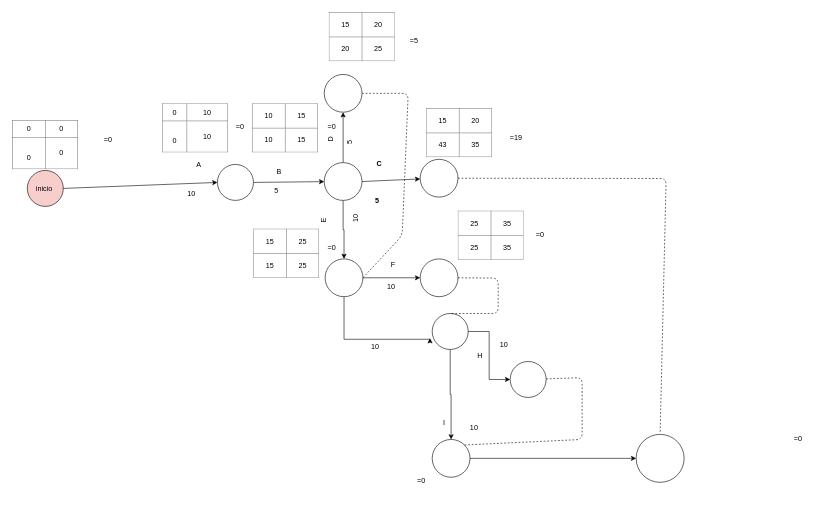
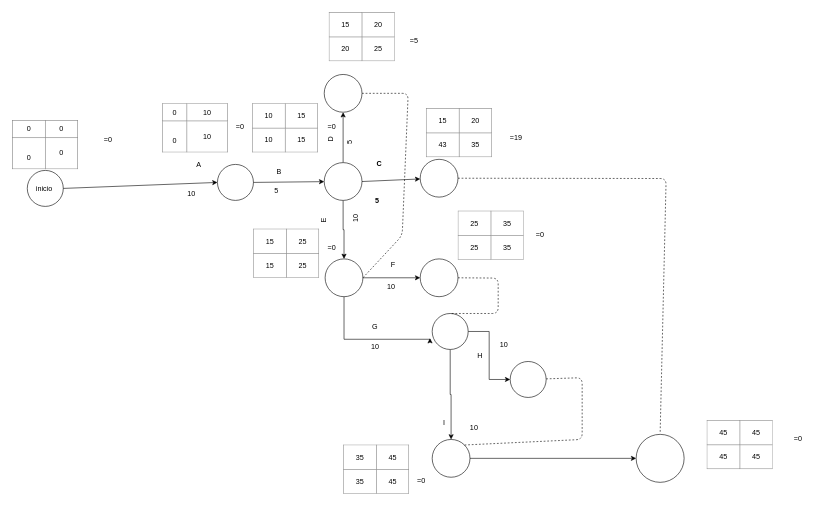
(45, 188) -> (45, 188)
none -> (375, 326)
none -> (740, 445)
none -> (376, 470)
